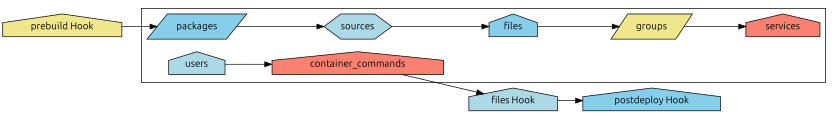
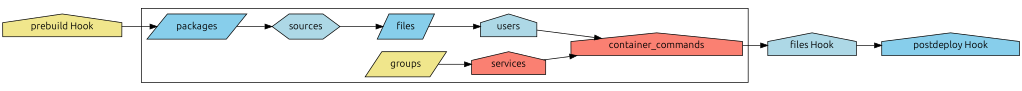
(513, 27) -> (406, 27)
(575, 27) -> (451, 27)
none -> (557, 58)
